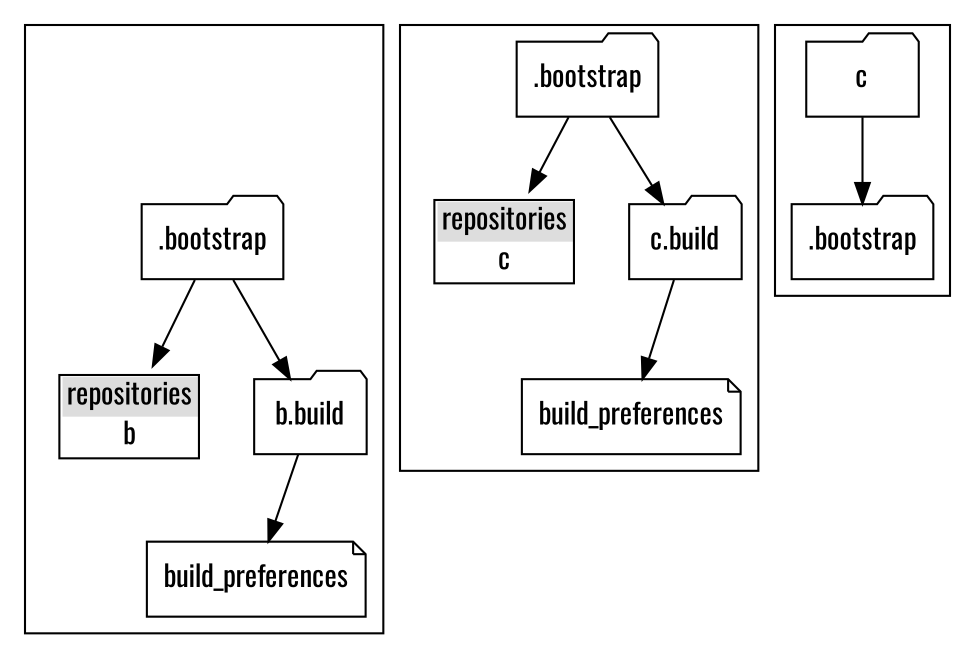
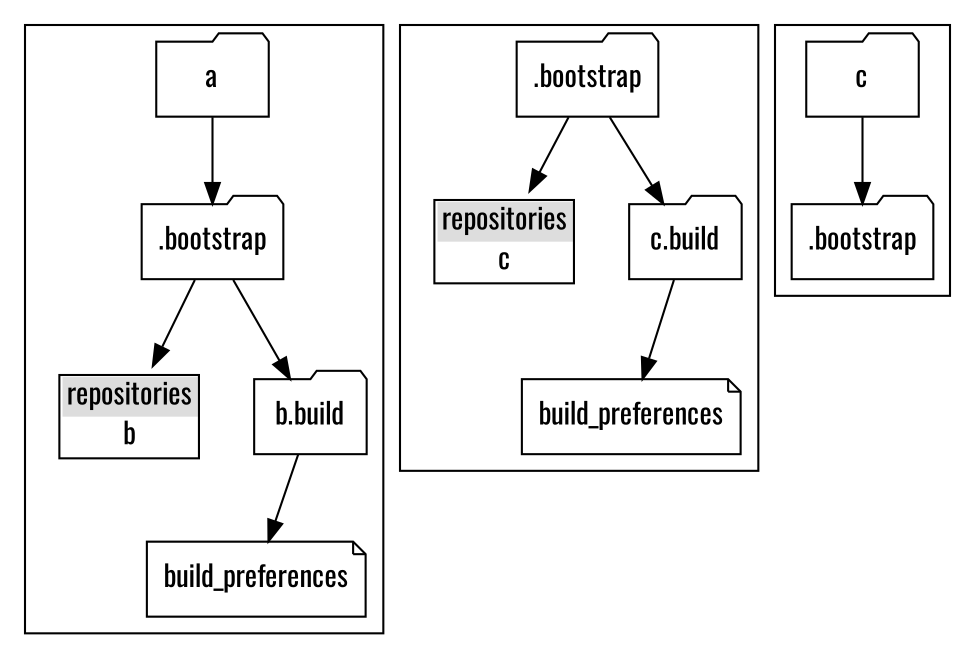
none -> (213, 79)
